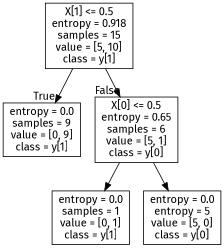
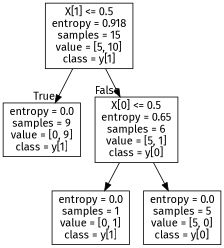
(182, 218) -> (182, 218)
